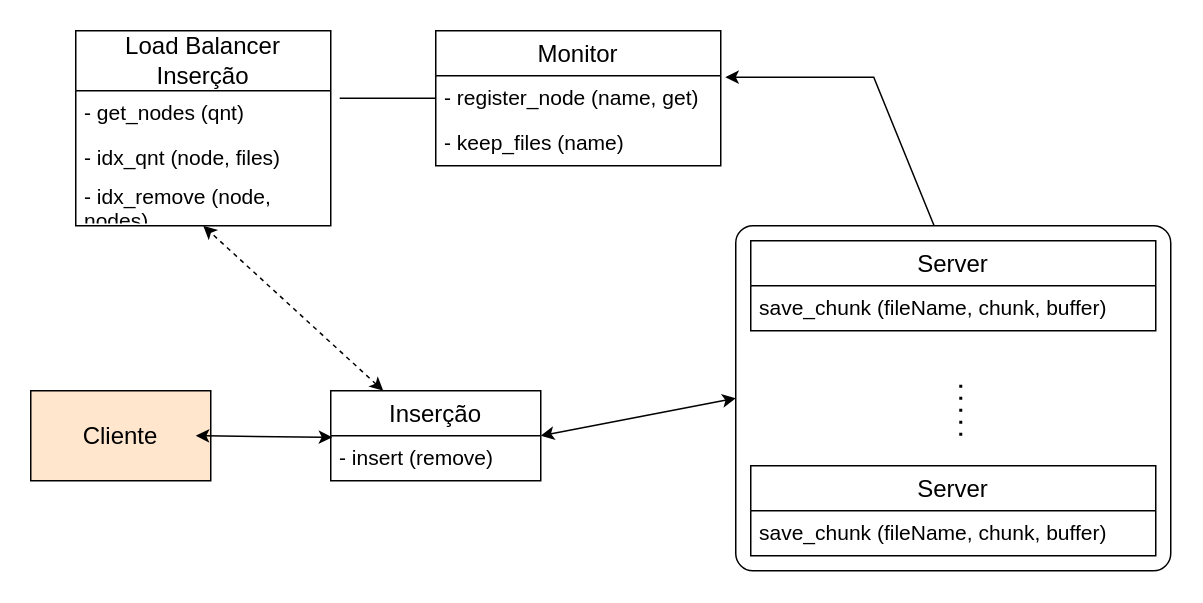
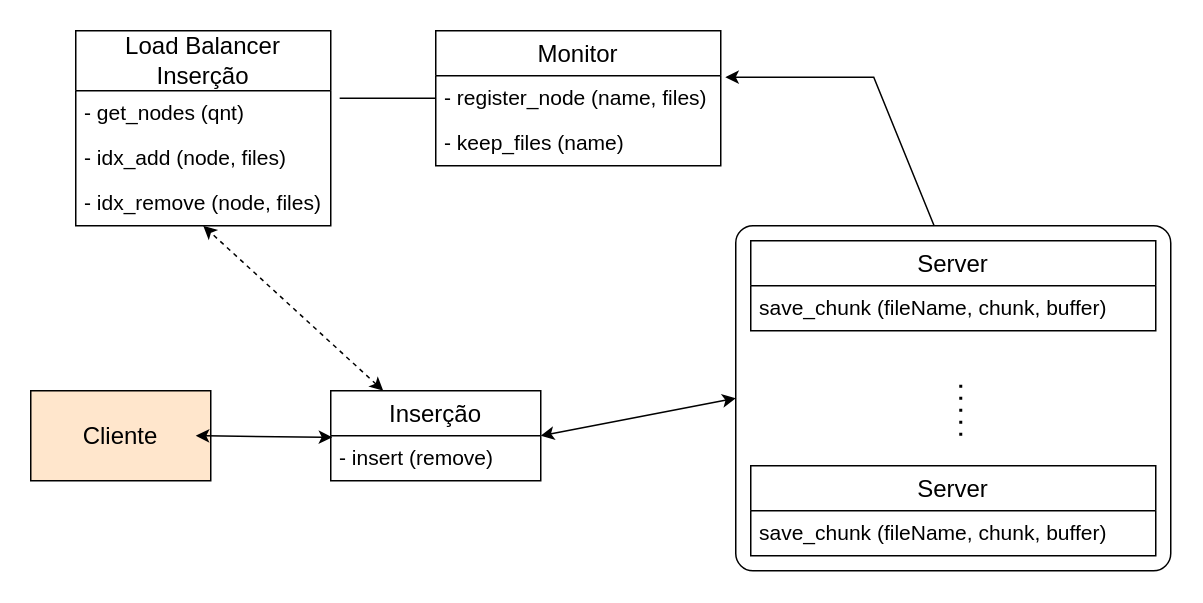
(580, 98) -> (580, 98)
(201, 158) -> (201, 158)
(205, 203) -> (205, 203)
